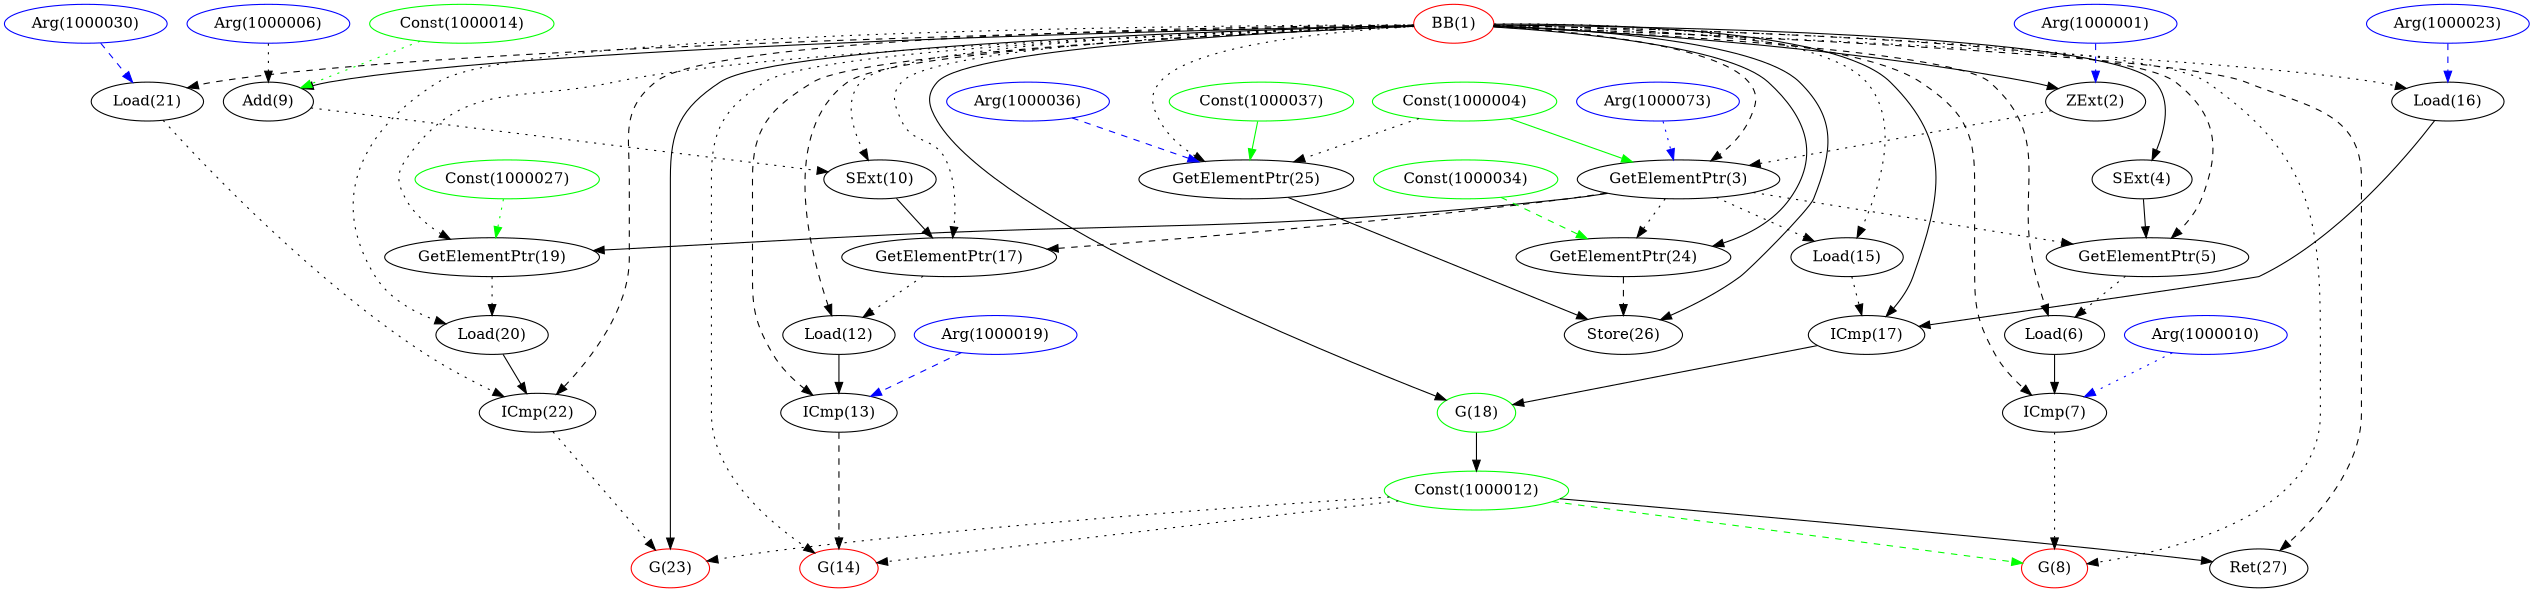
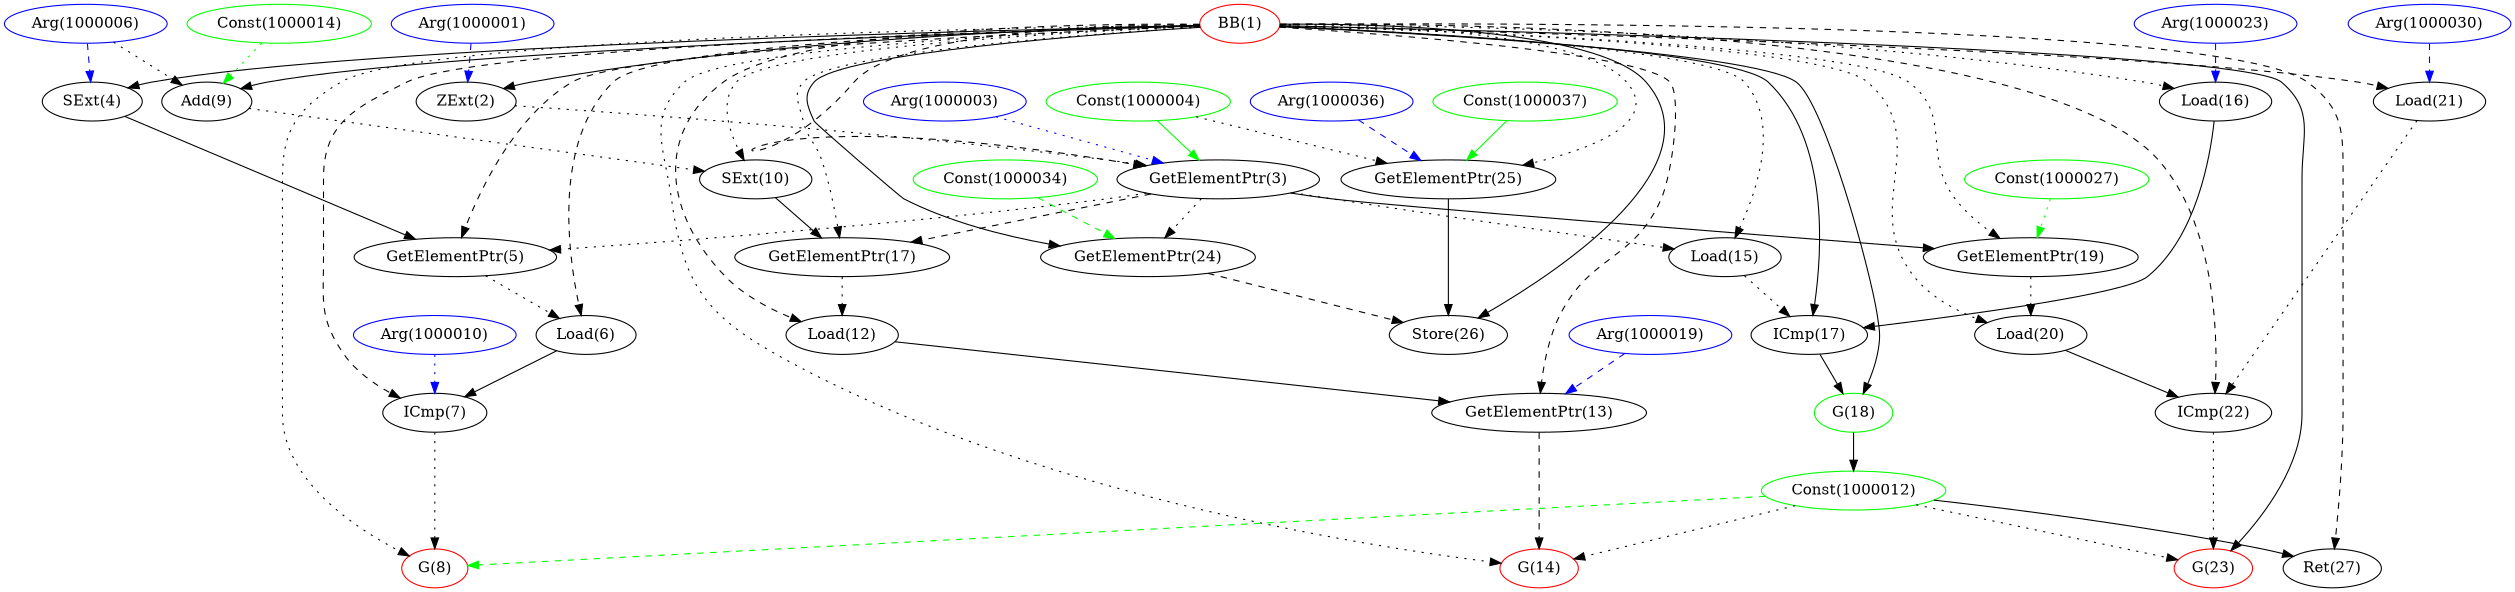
none -> (89, 57)
(1658, 102) -> (945, 102)
(839, 413) -> (1539, 413)
